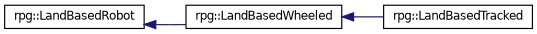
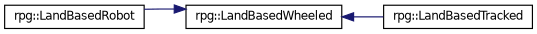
(171, 25) -> (159, 9)
